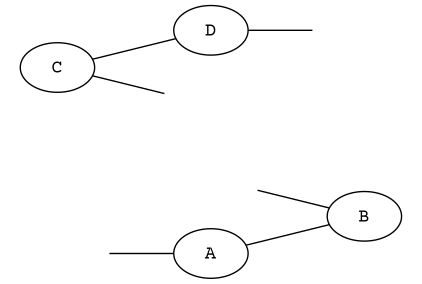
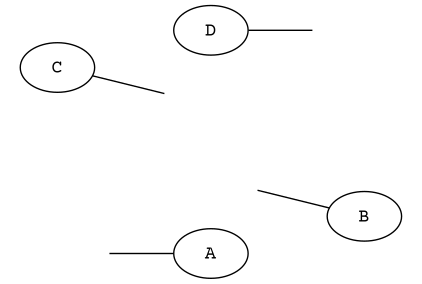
(134, 49) -> none
(288, 235) -> none
